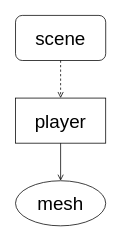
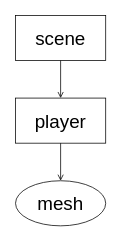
(60, 38) -> (60, 38)
(60, 79) -> (60, 79)
